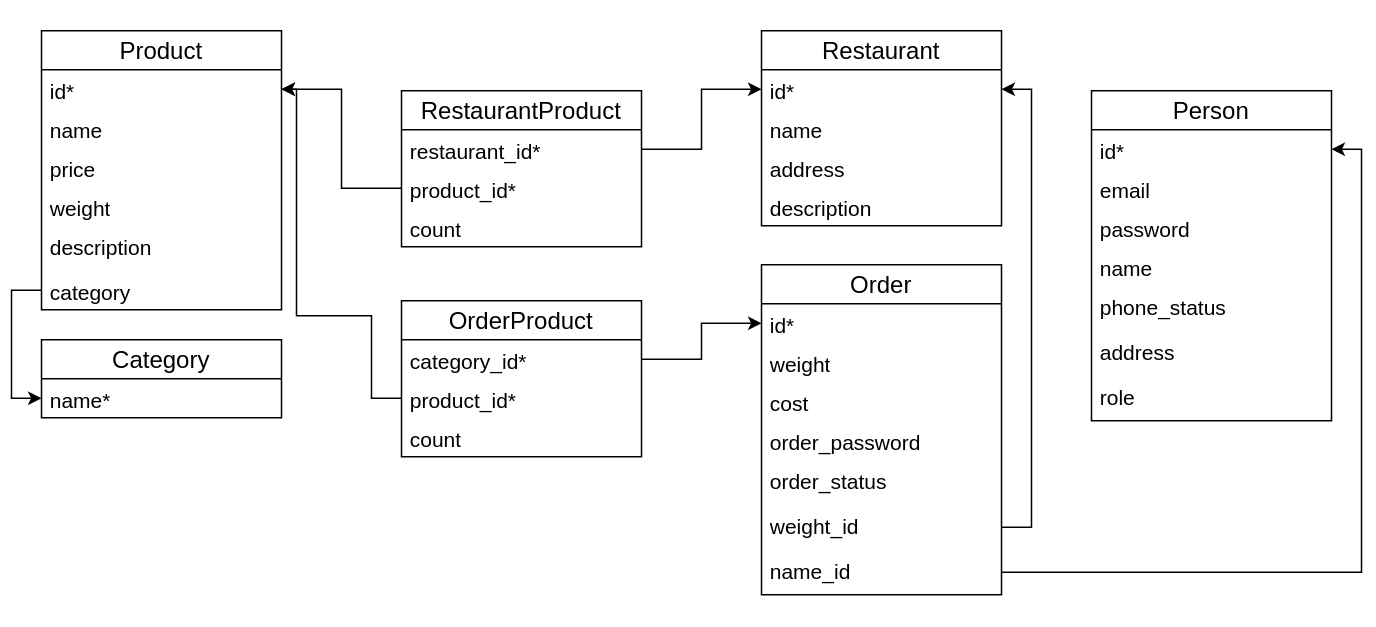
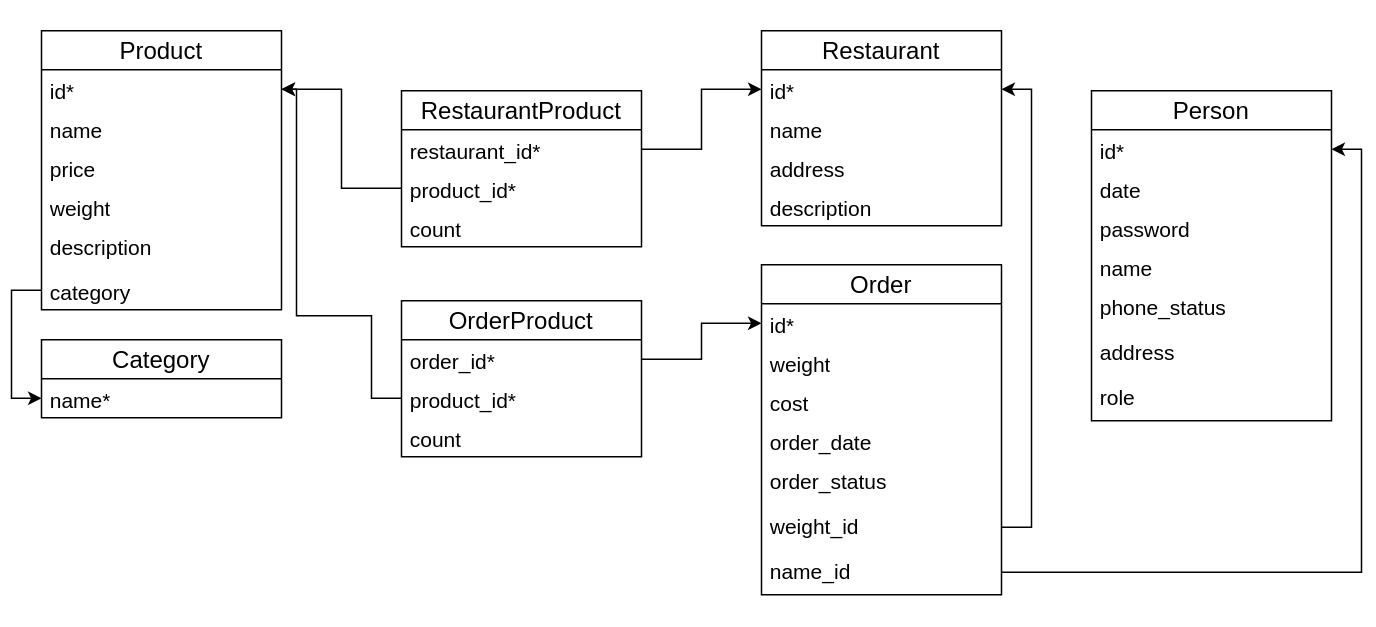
(1124, 192) -> (1124, 192)
(478, 363) -> (460, 363)
(853, 444) -> (829, 444)
